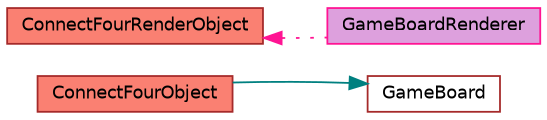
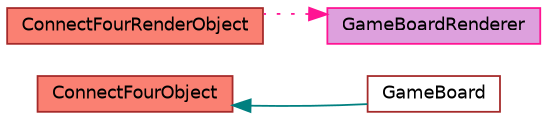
(304, 38) -> (286, 14)
(291, 82) -> (309, 106)
